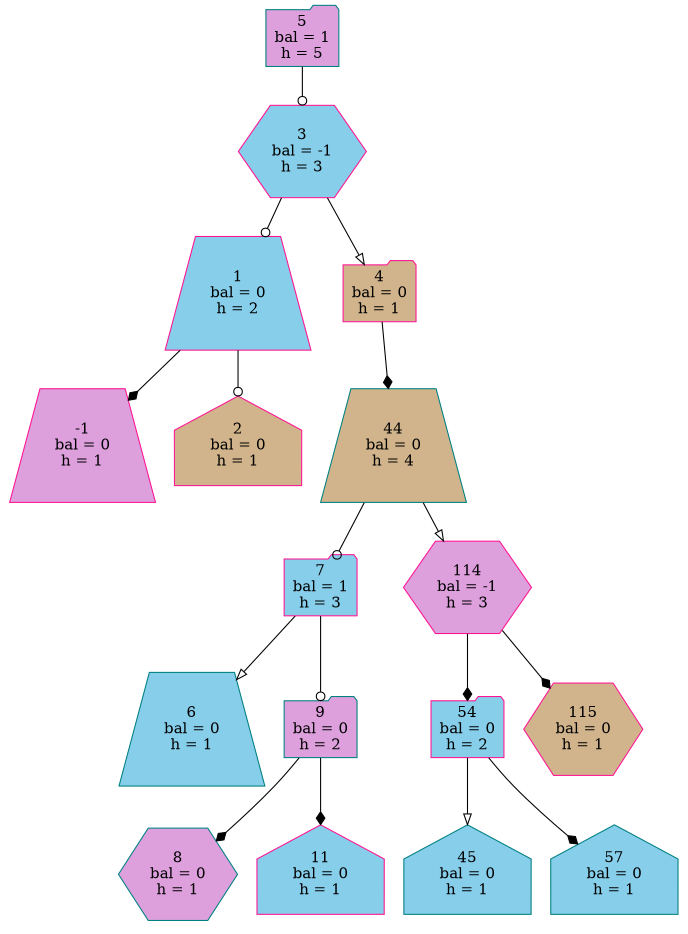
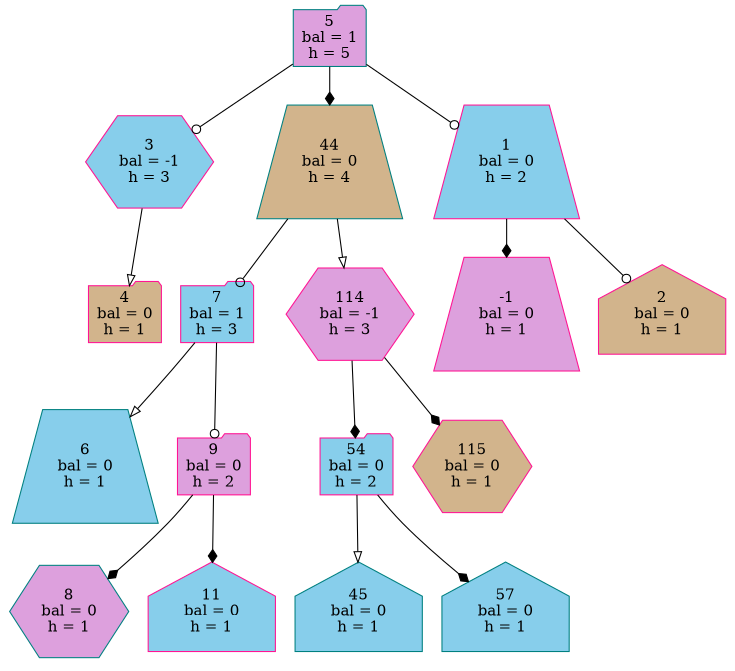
(274, 213) -> (409, 93)
(385, 349) -> (330, 79)
(321, 729) -> (214, 466)
